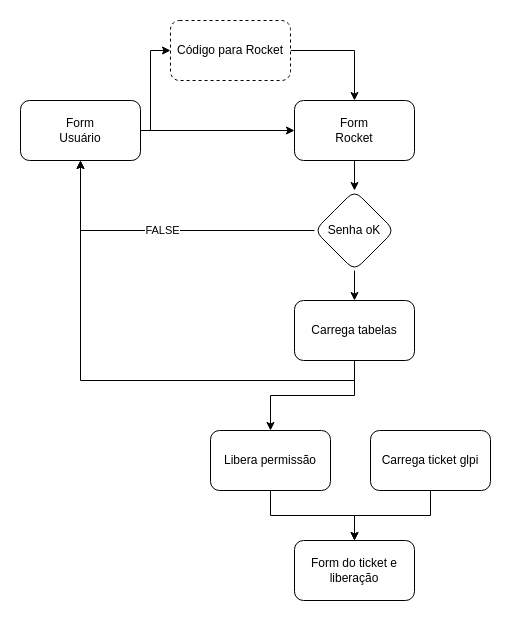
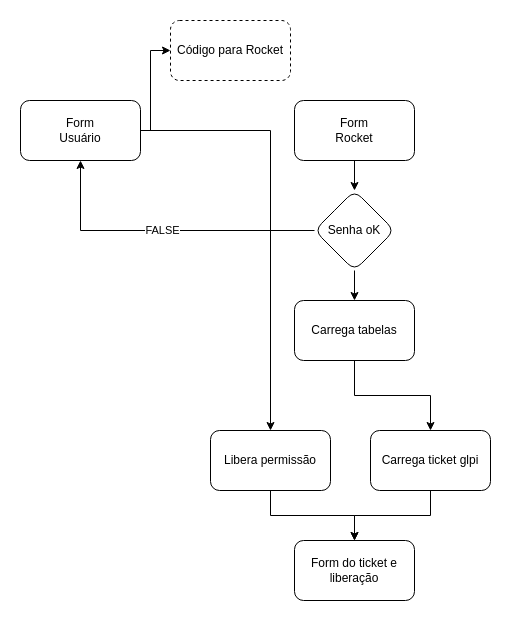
(344, 51) -> none
(278, 131) -> (271, 260)
(143, 381) -> (407, 396)
(313, 396) -> none
